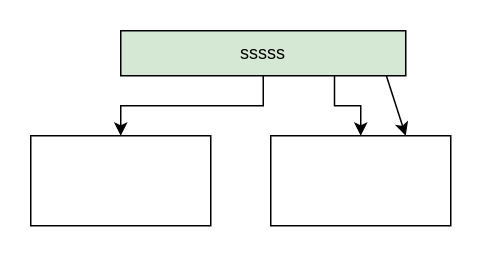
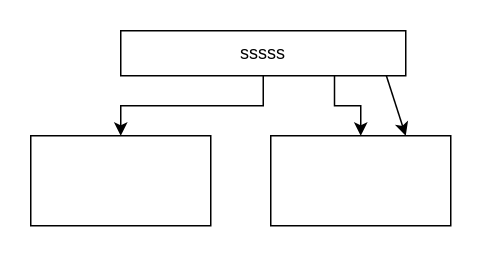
(263, 53) -> (263, 53)
